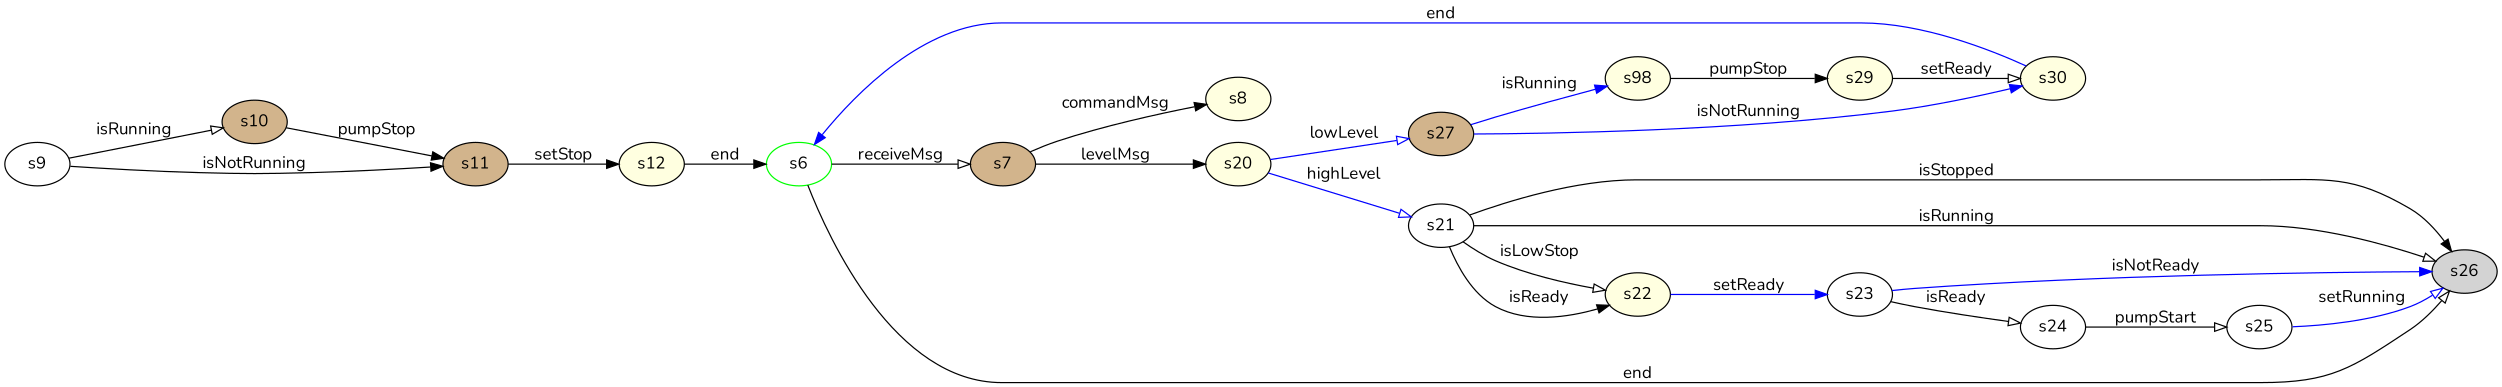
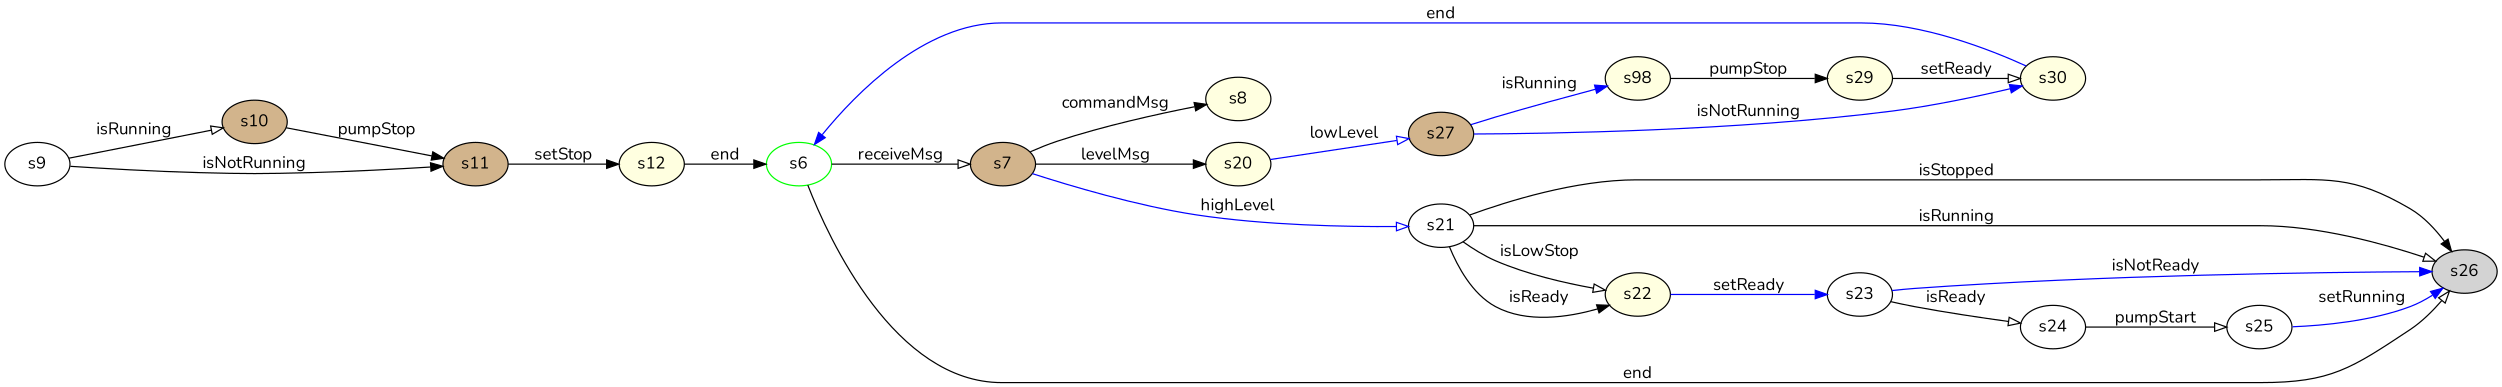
(1334, 193) -> (1212, 217)
(2365, 319) -> (2365, 319)
